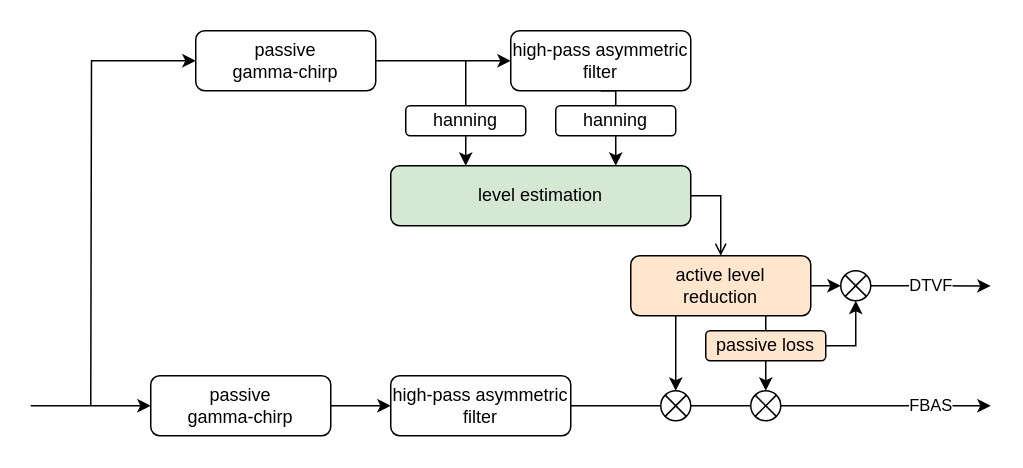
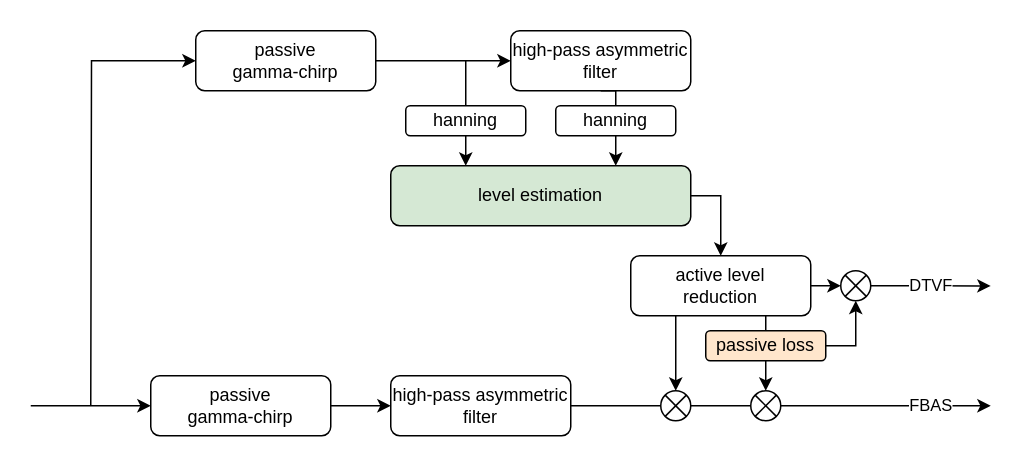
(721, 246) -> (721, 244)
(721, 286) -> (721, 286)
